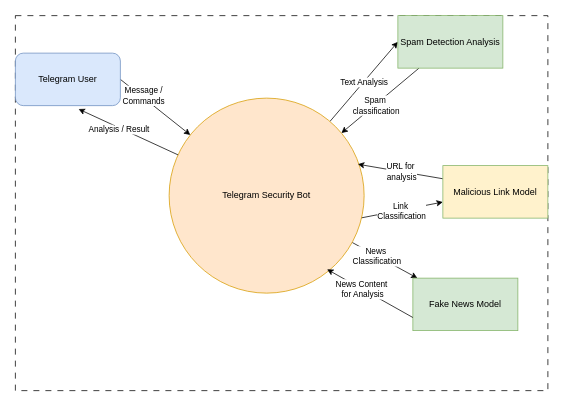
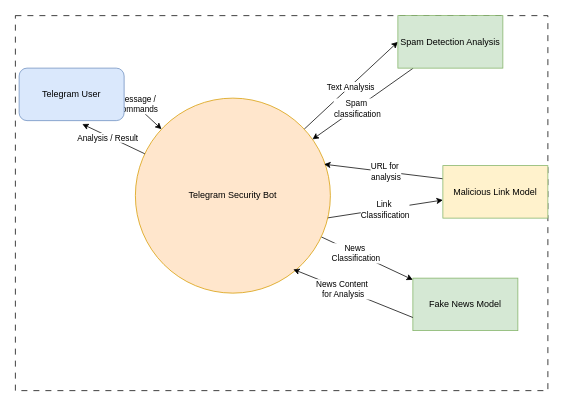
(68, 79) -> (72, 94)
(267, 195) -> (233, 195)
